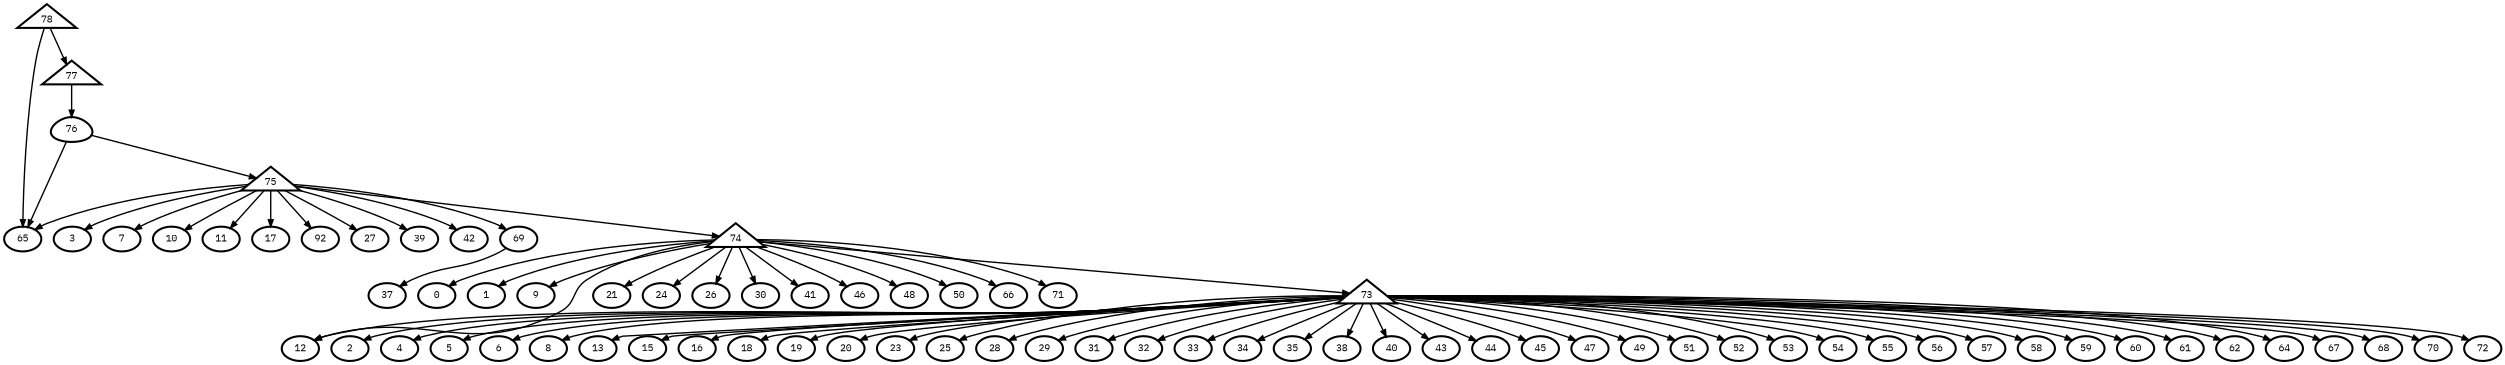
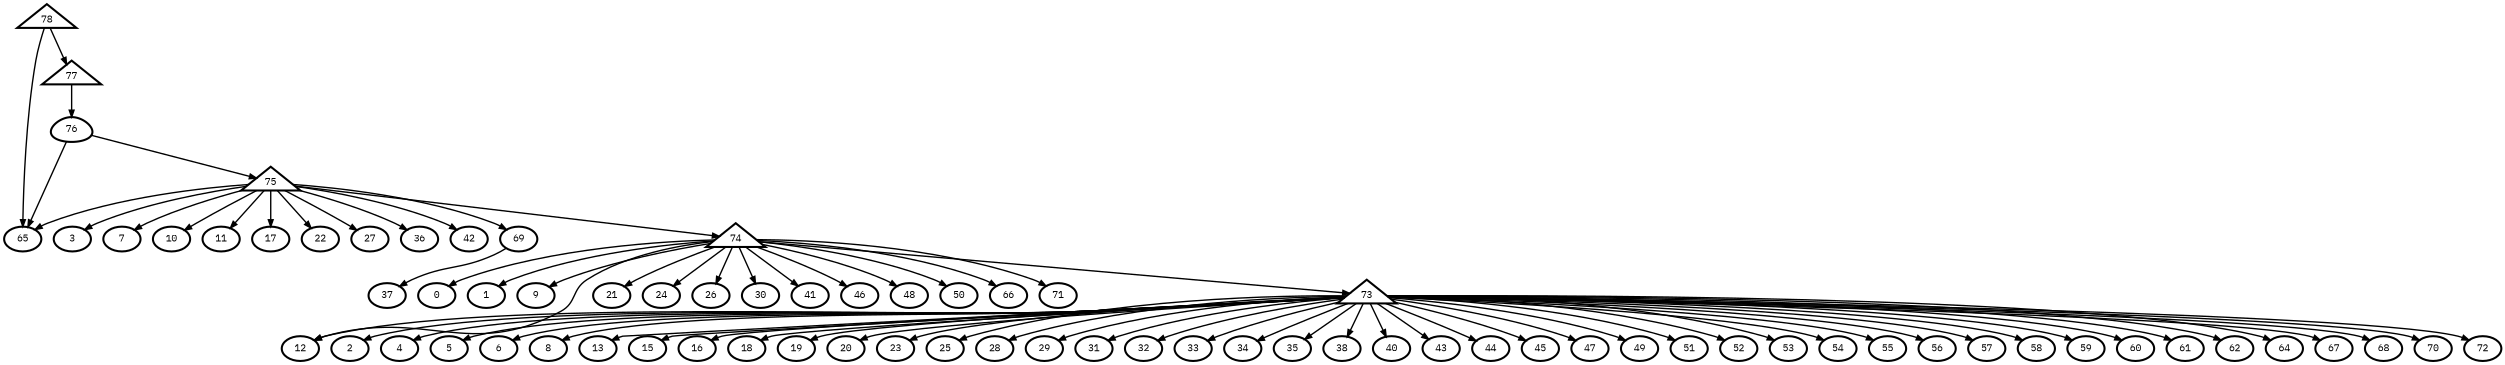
(320, 239) -> (320, 239)
(420, 239) -> (420, 239)
